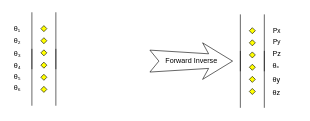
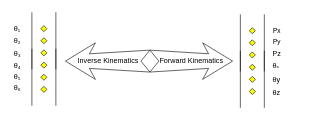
none -> (107, 61)
(191, 62) -> (191, 62)
